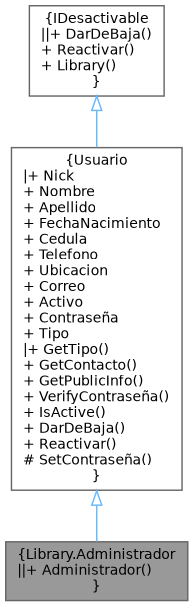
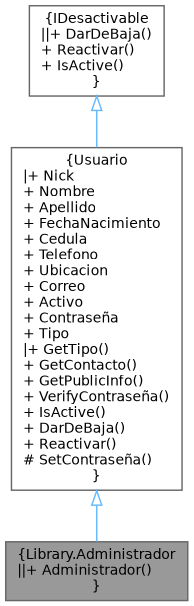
(97, 51) -> (97, 51)
